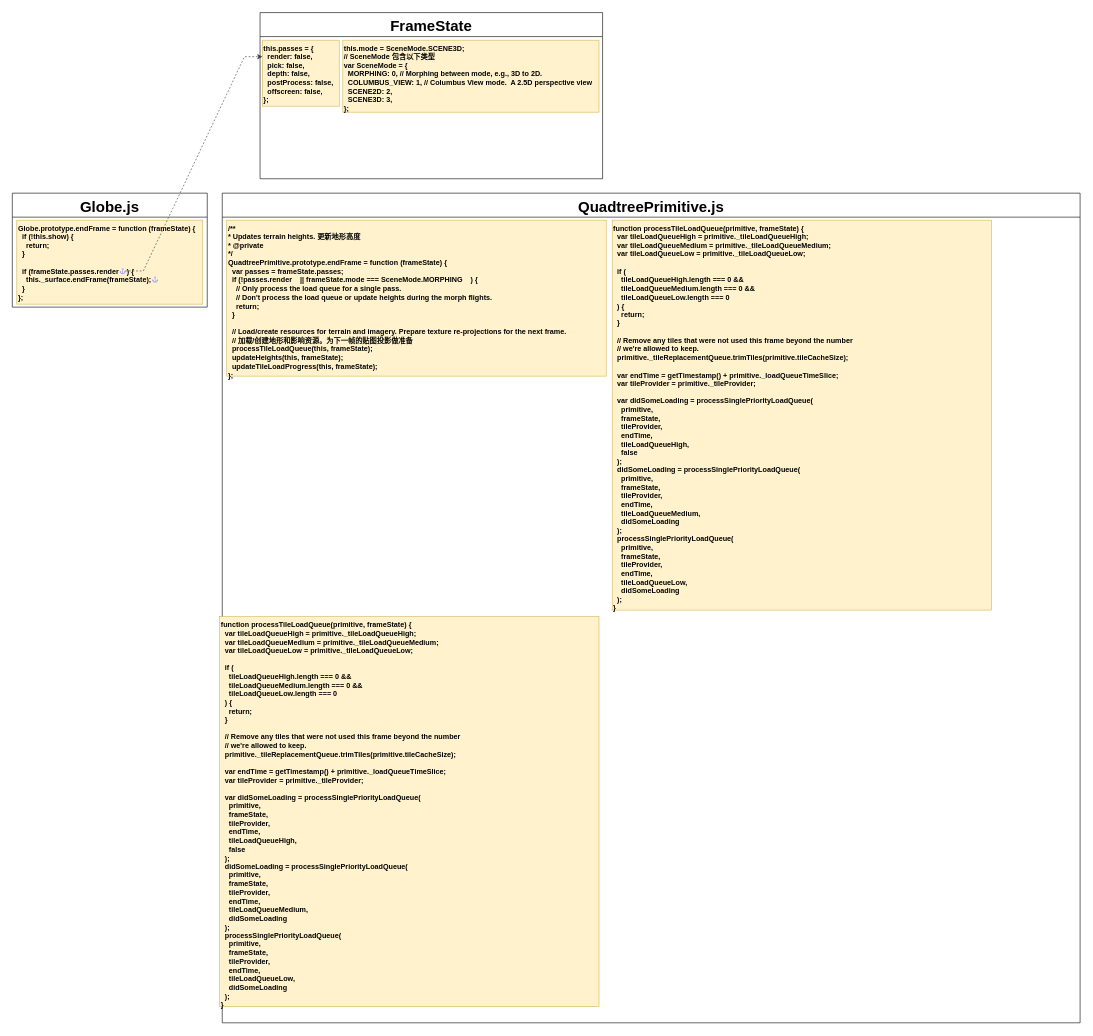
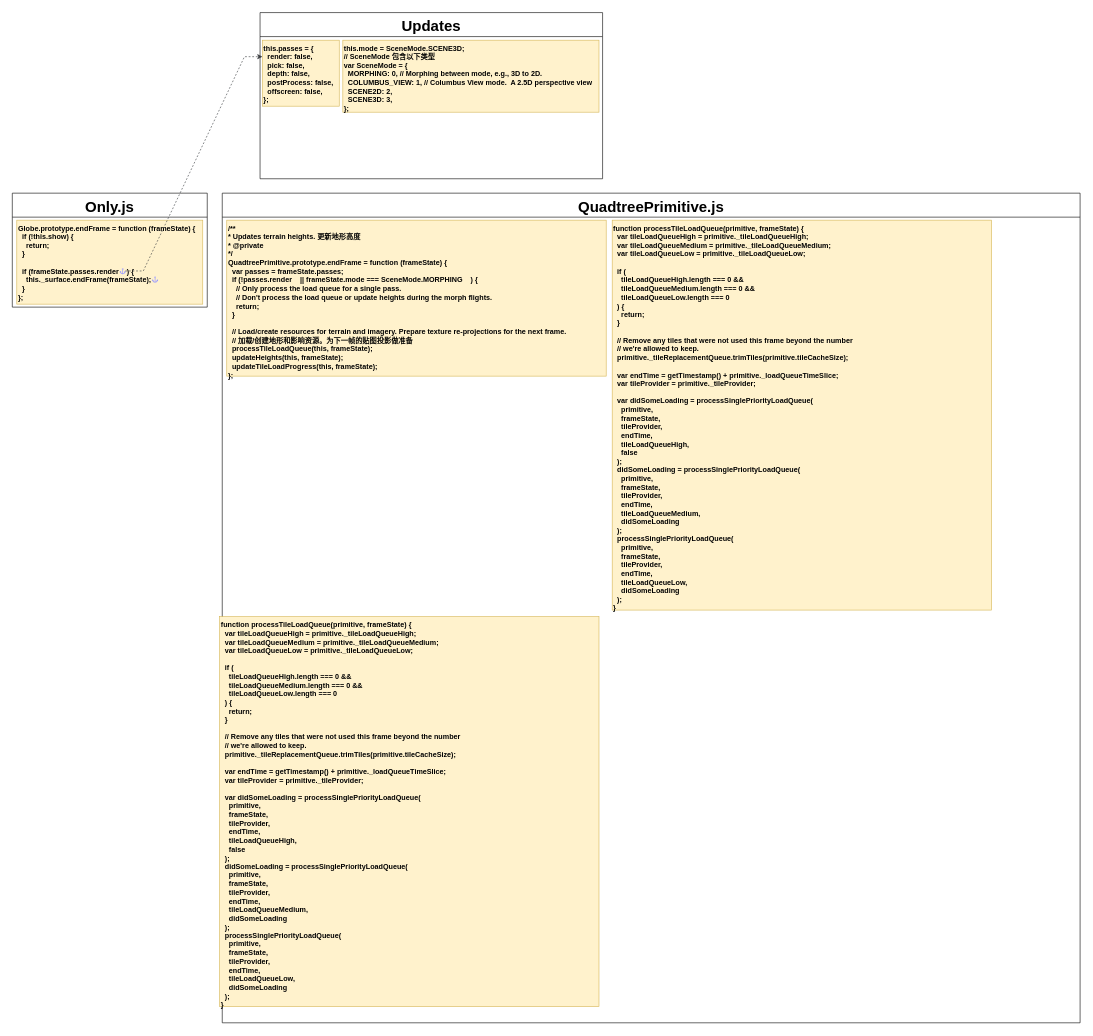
(431, 26) -> (431, 26)
(110, 207) -> (110, 207)
